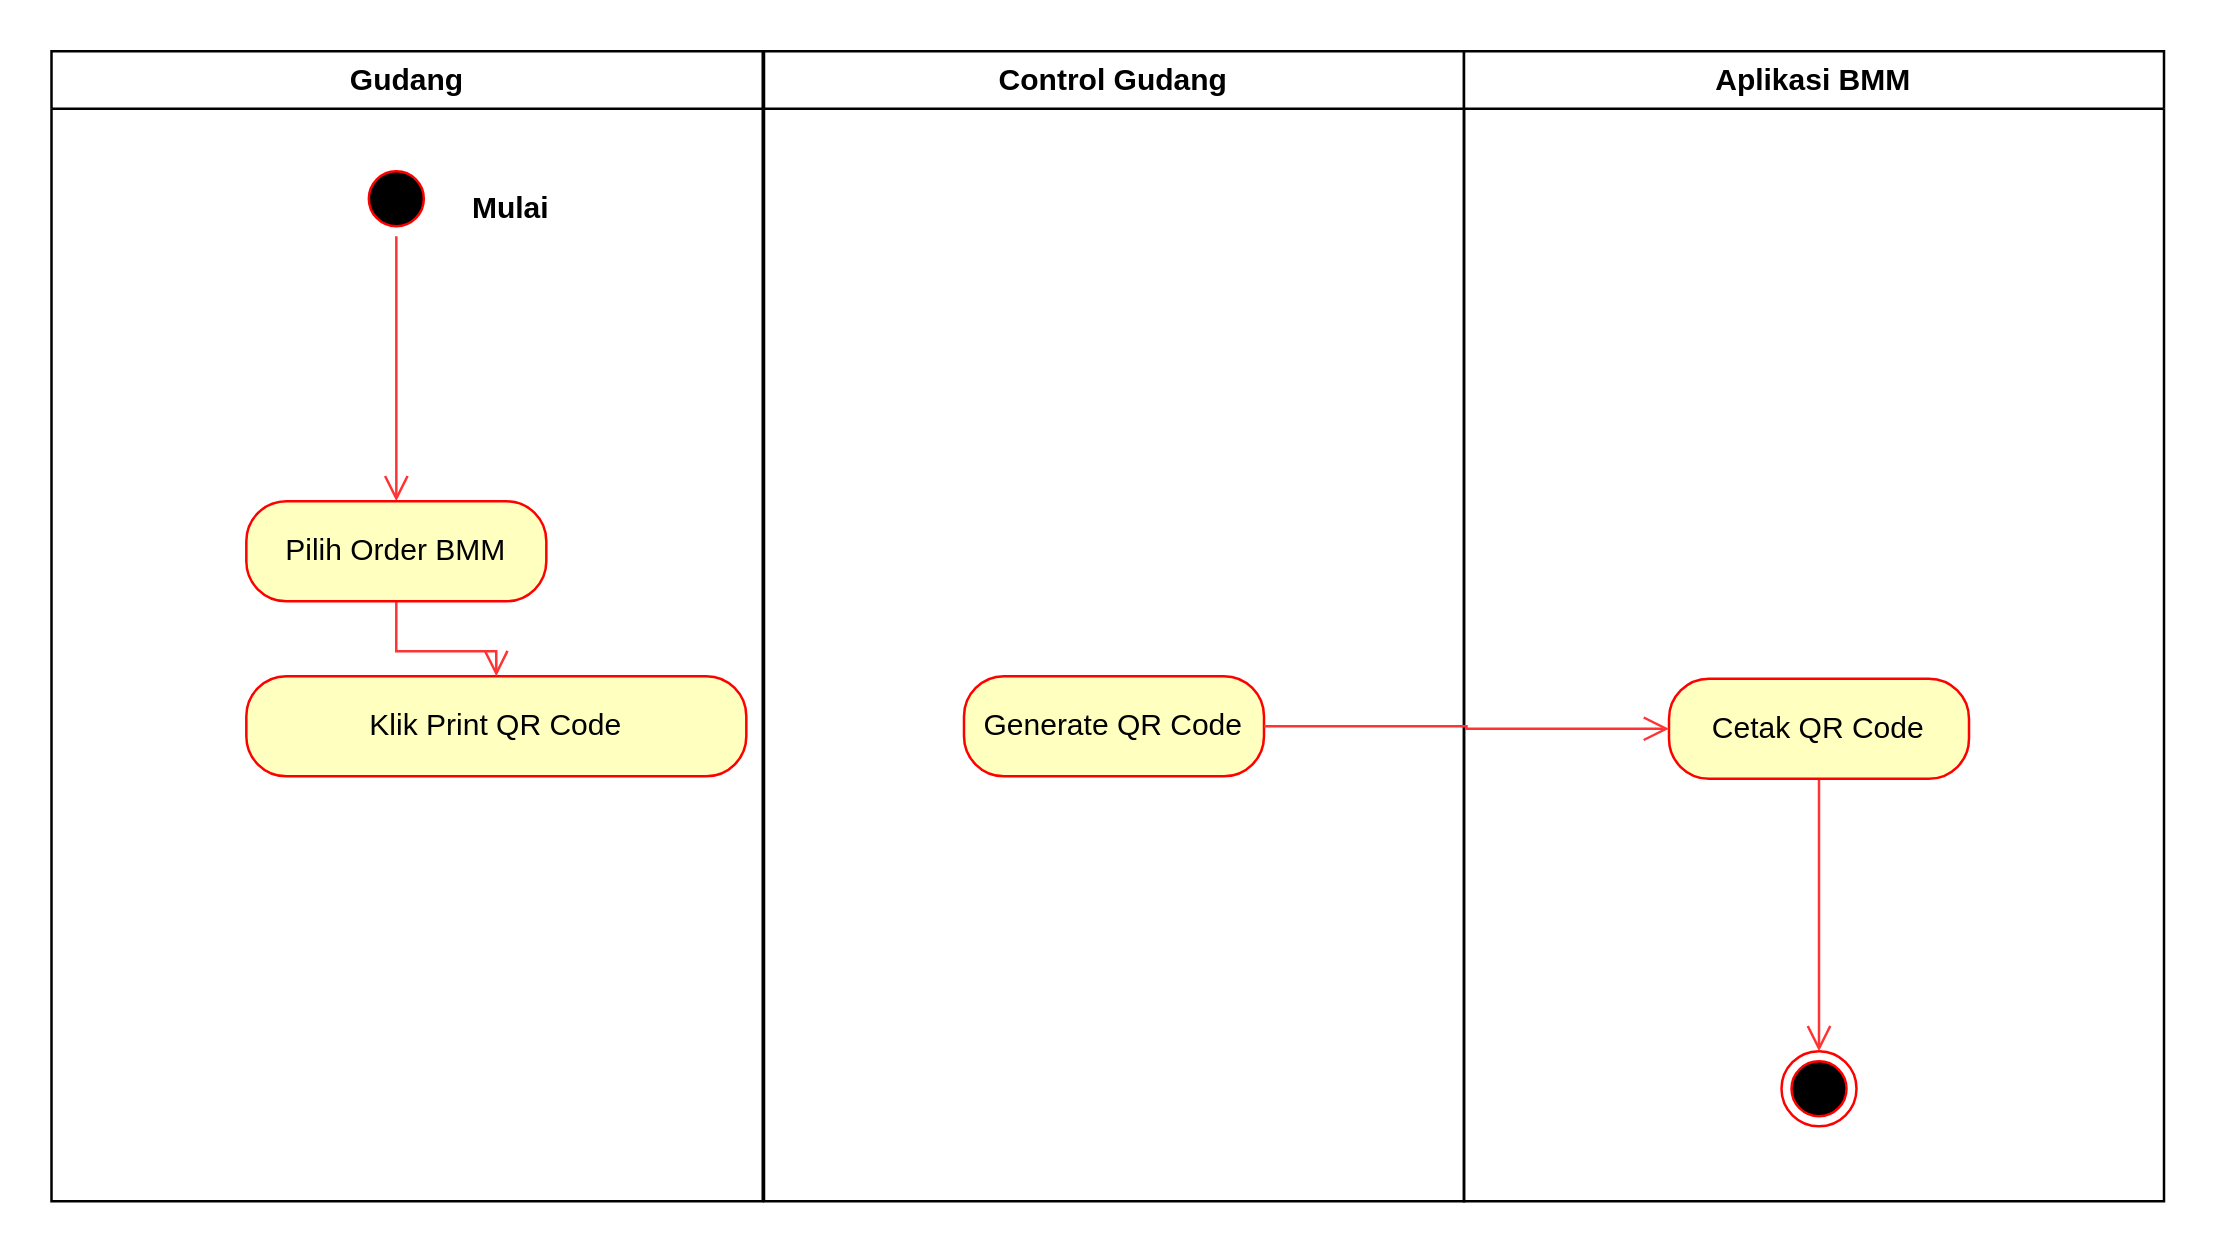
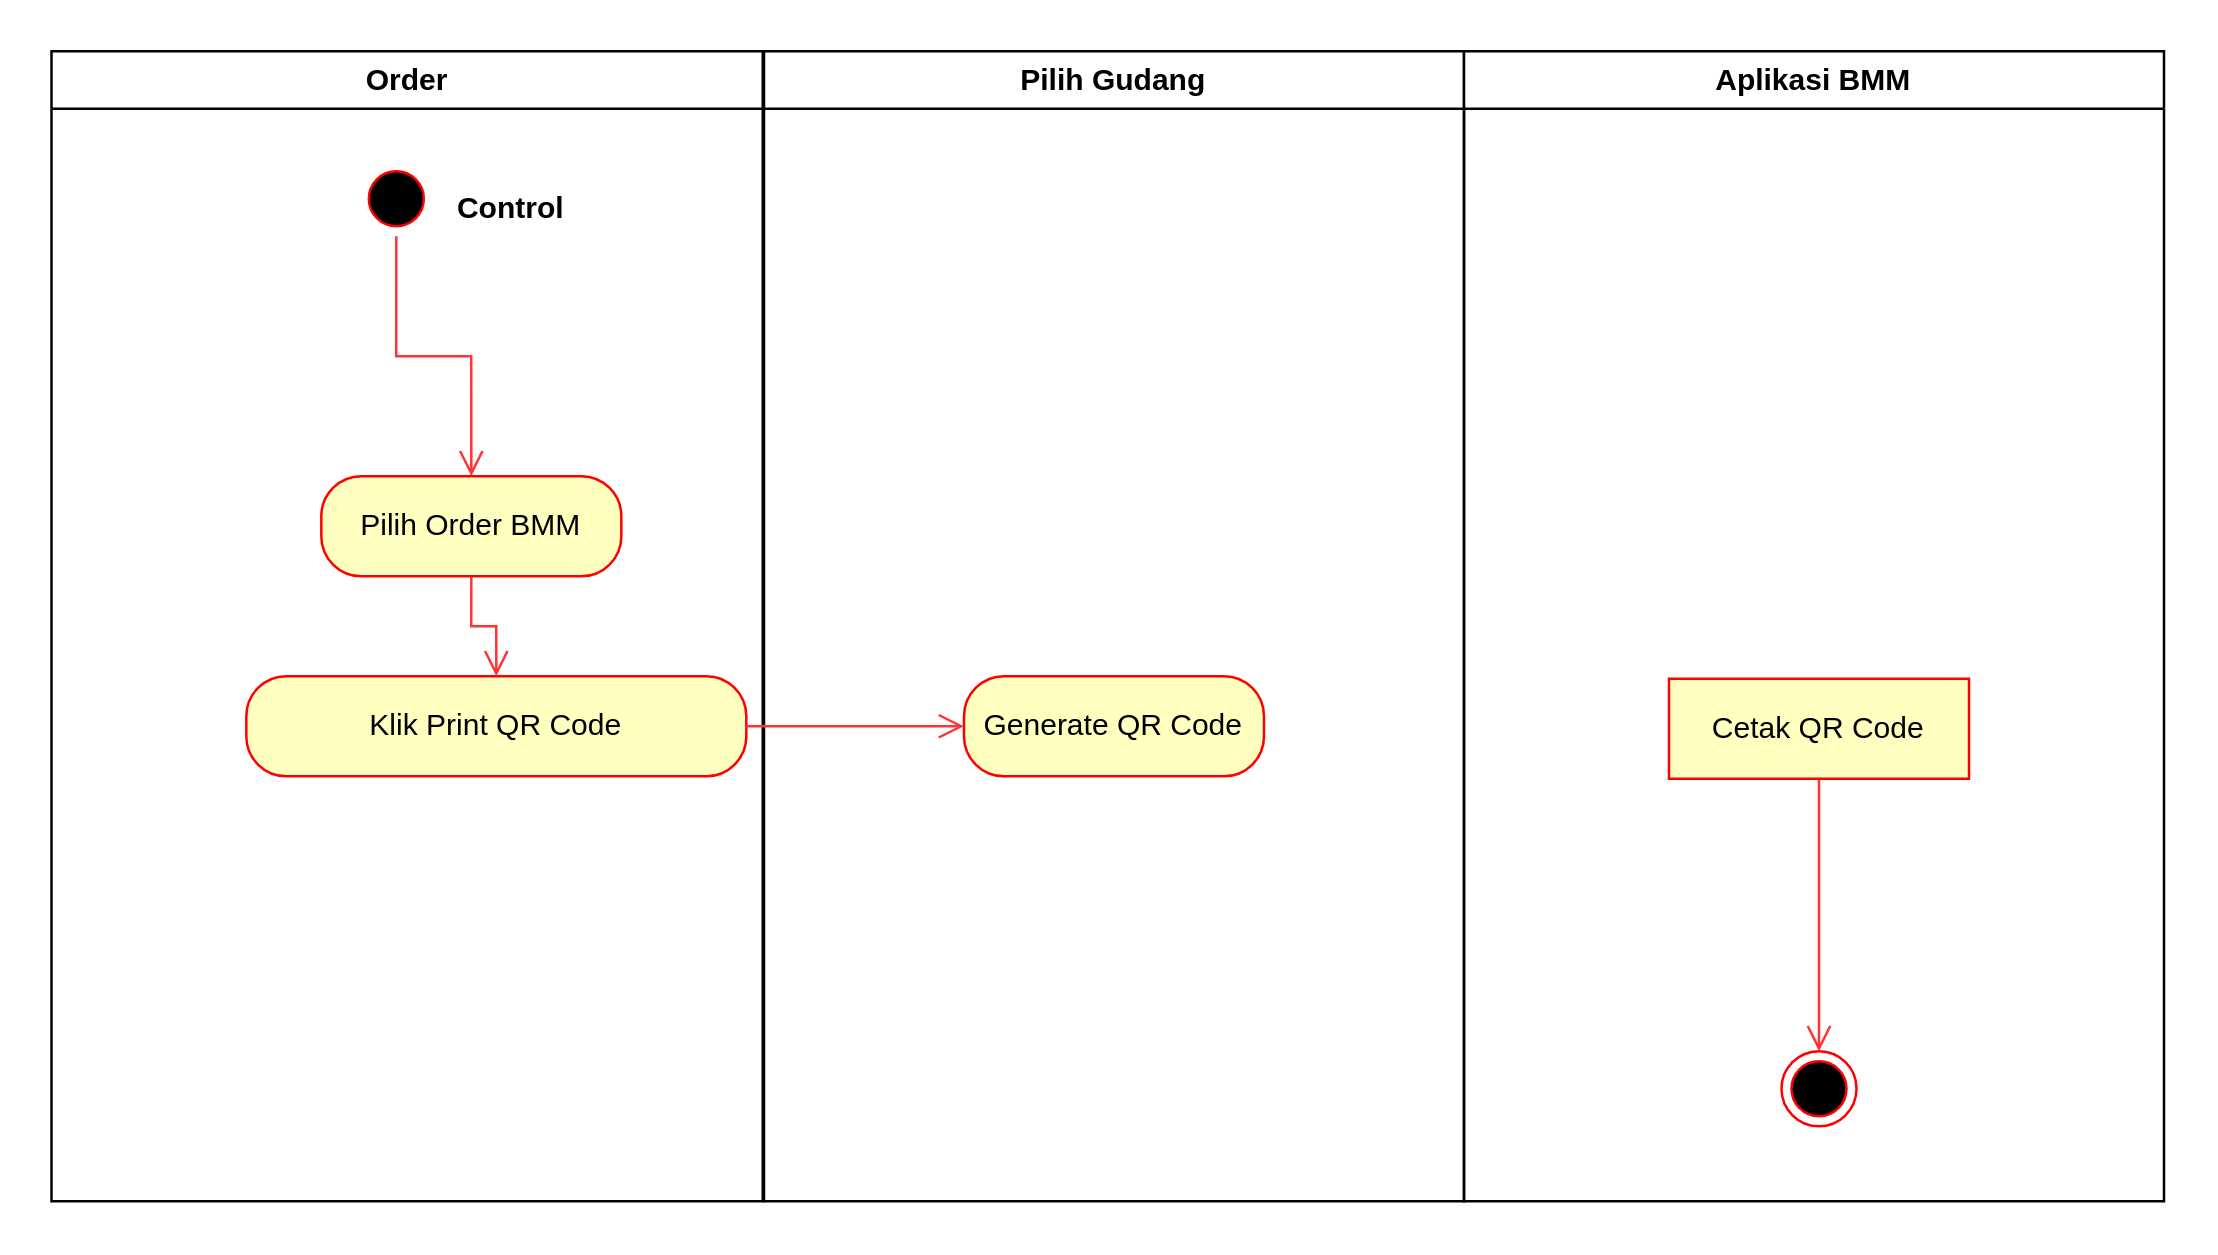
(408, 81) -> (408, 81)
(1114, 81) -> (1114, 81)
(510, 208) -> (510, 208)
(396, 551) -> (471, 526)
none -> (863, 726)
(1361, 726) -> none
(1819, 729) -> (1819, 729)
